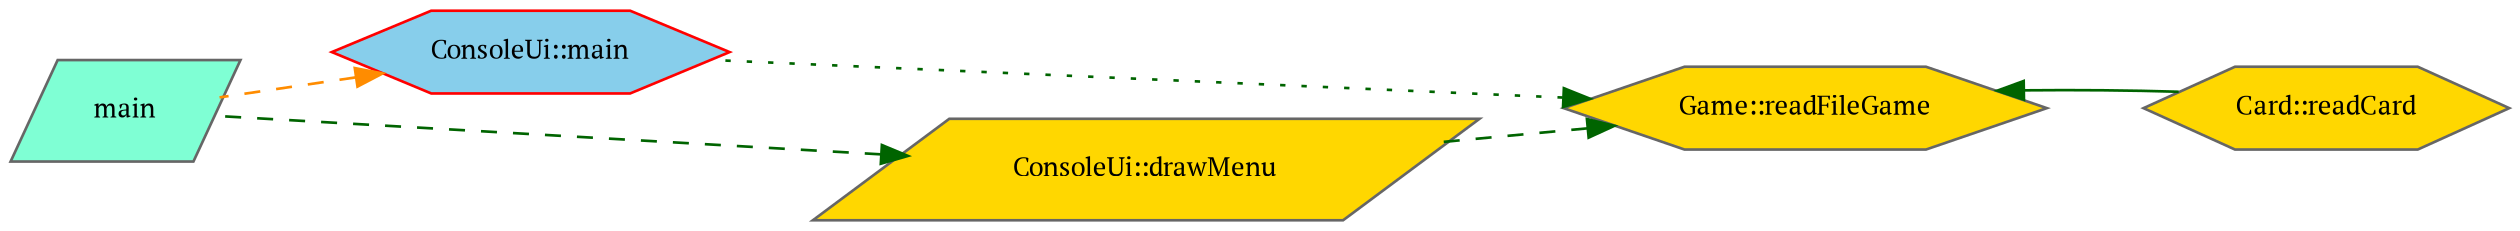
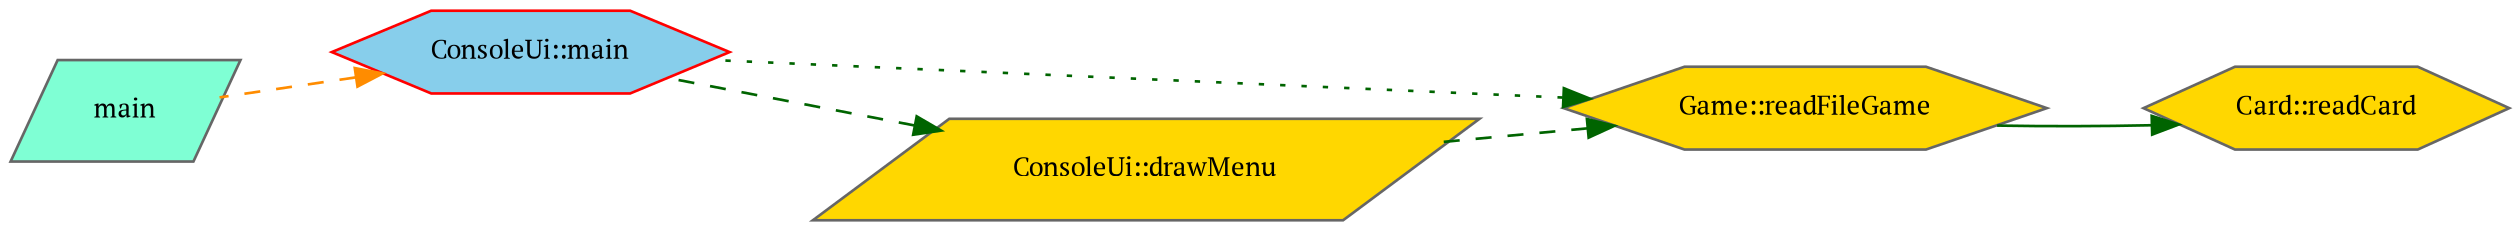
(2101, 90) -> (2074, 126)
(546, 135) -> (791, 102)
